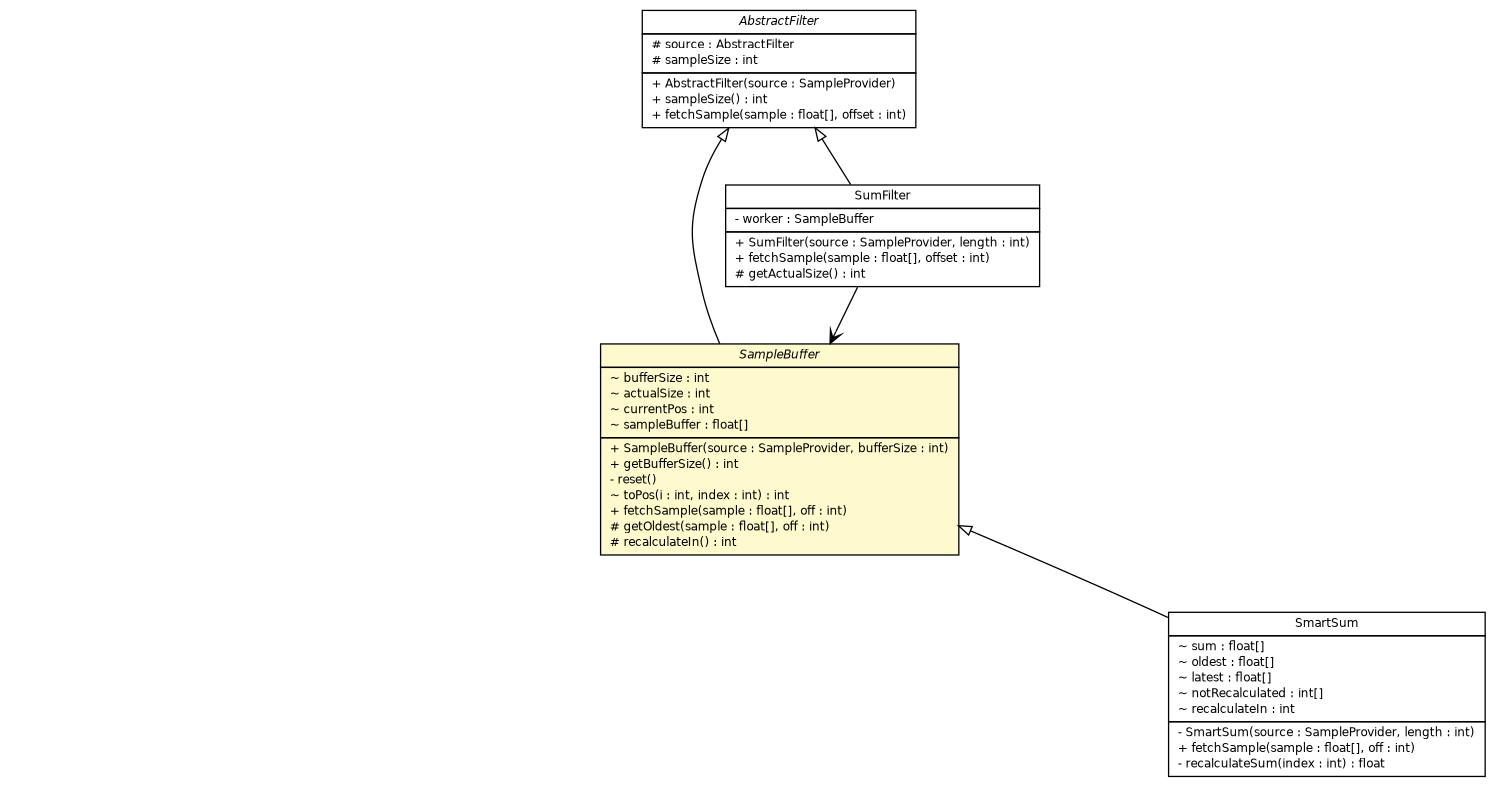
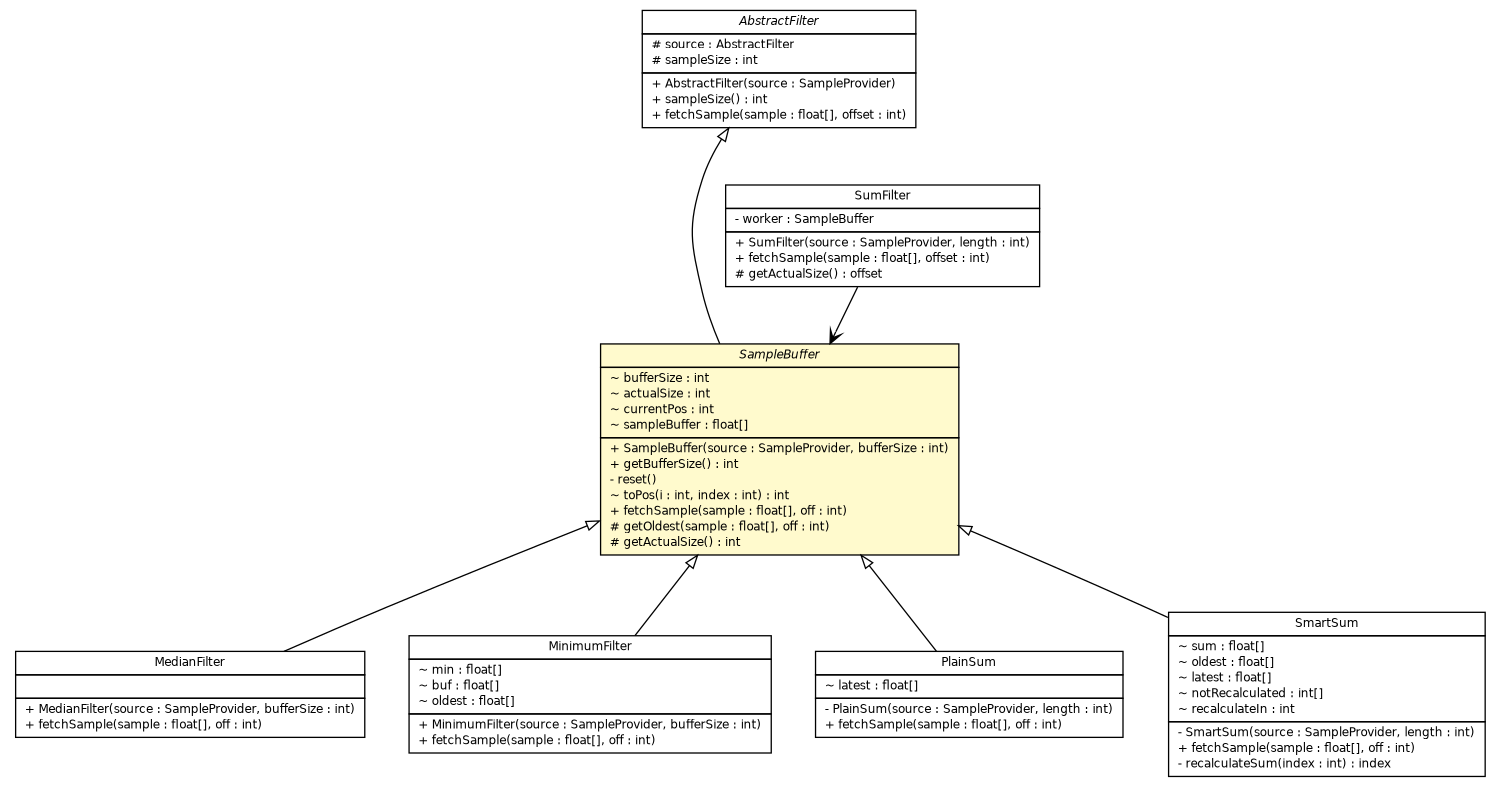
(836, 162) -> none
(801, 274) -> (809, 274)
(674, 543) -> (675, 543)
none -> (190, 694)
none -> (590, 694)
none -> (969, 694)
(1282, 764) -> (1285, 764)
